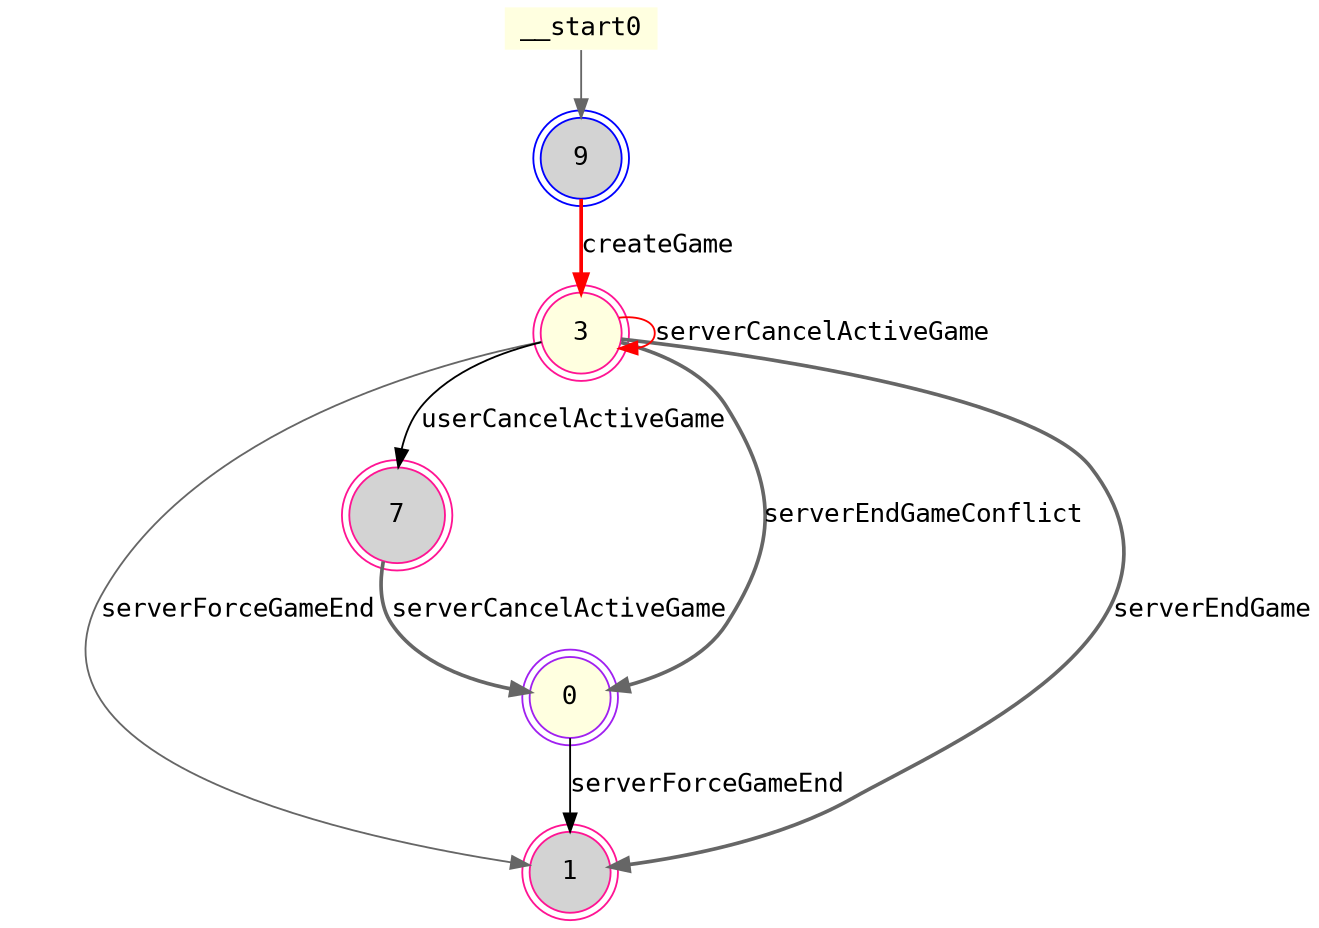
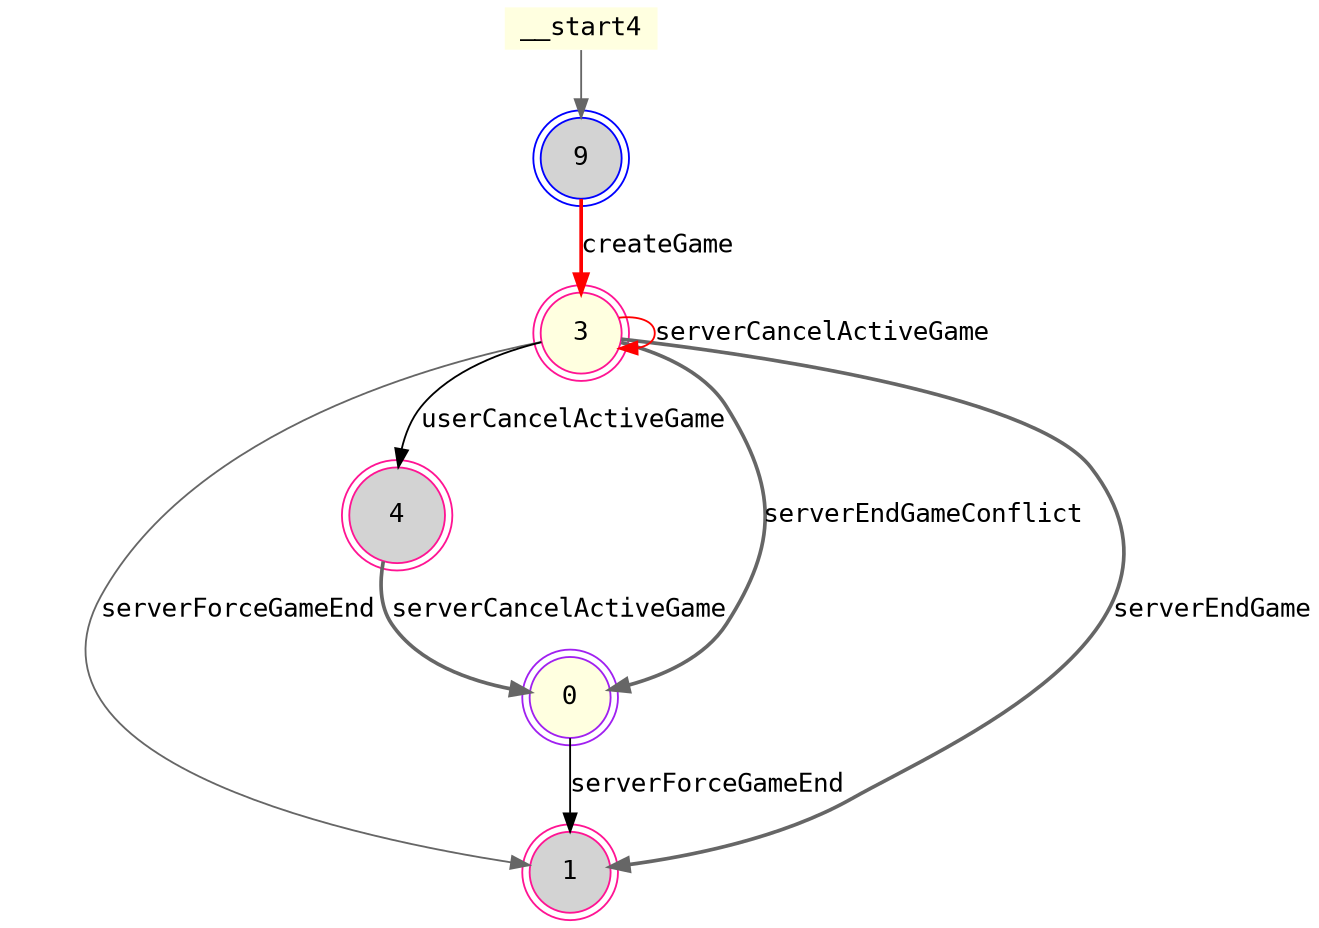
(581, 29) -> (581, 29)
(397, 515) -> (397, 515)
